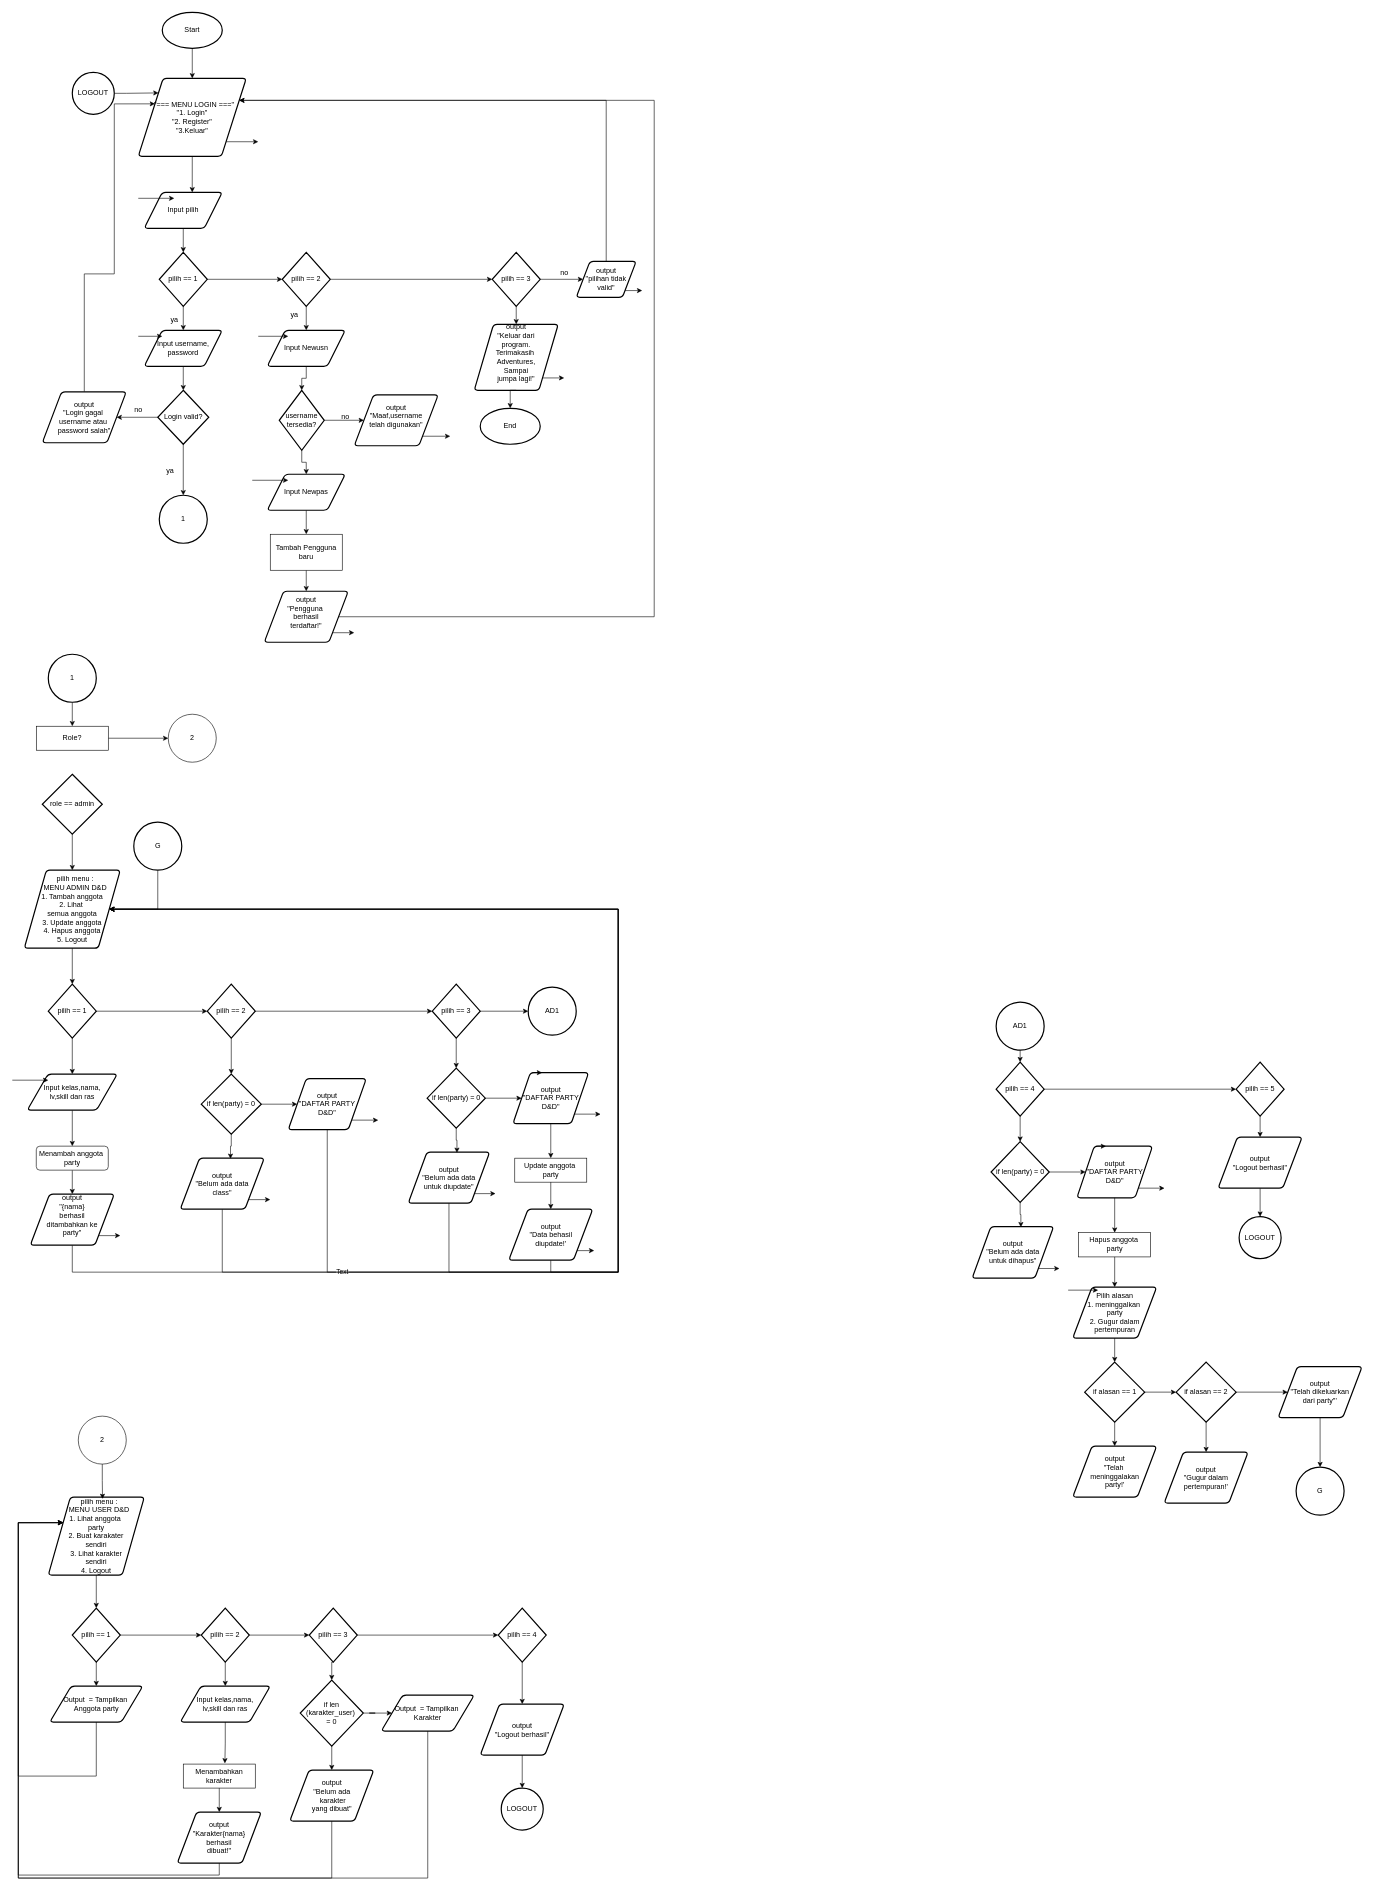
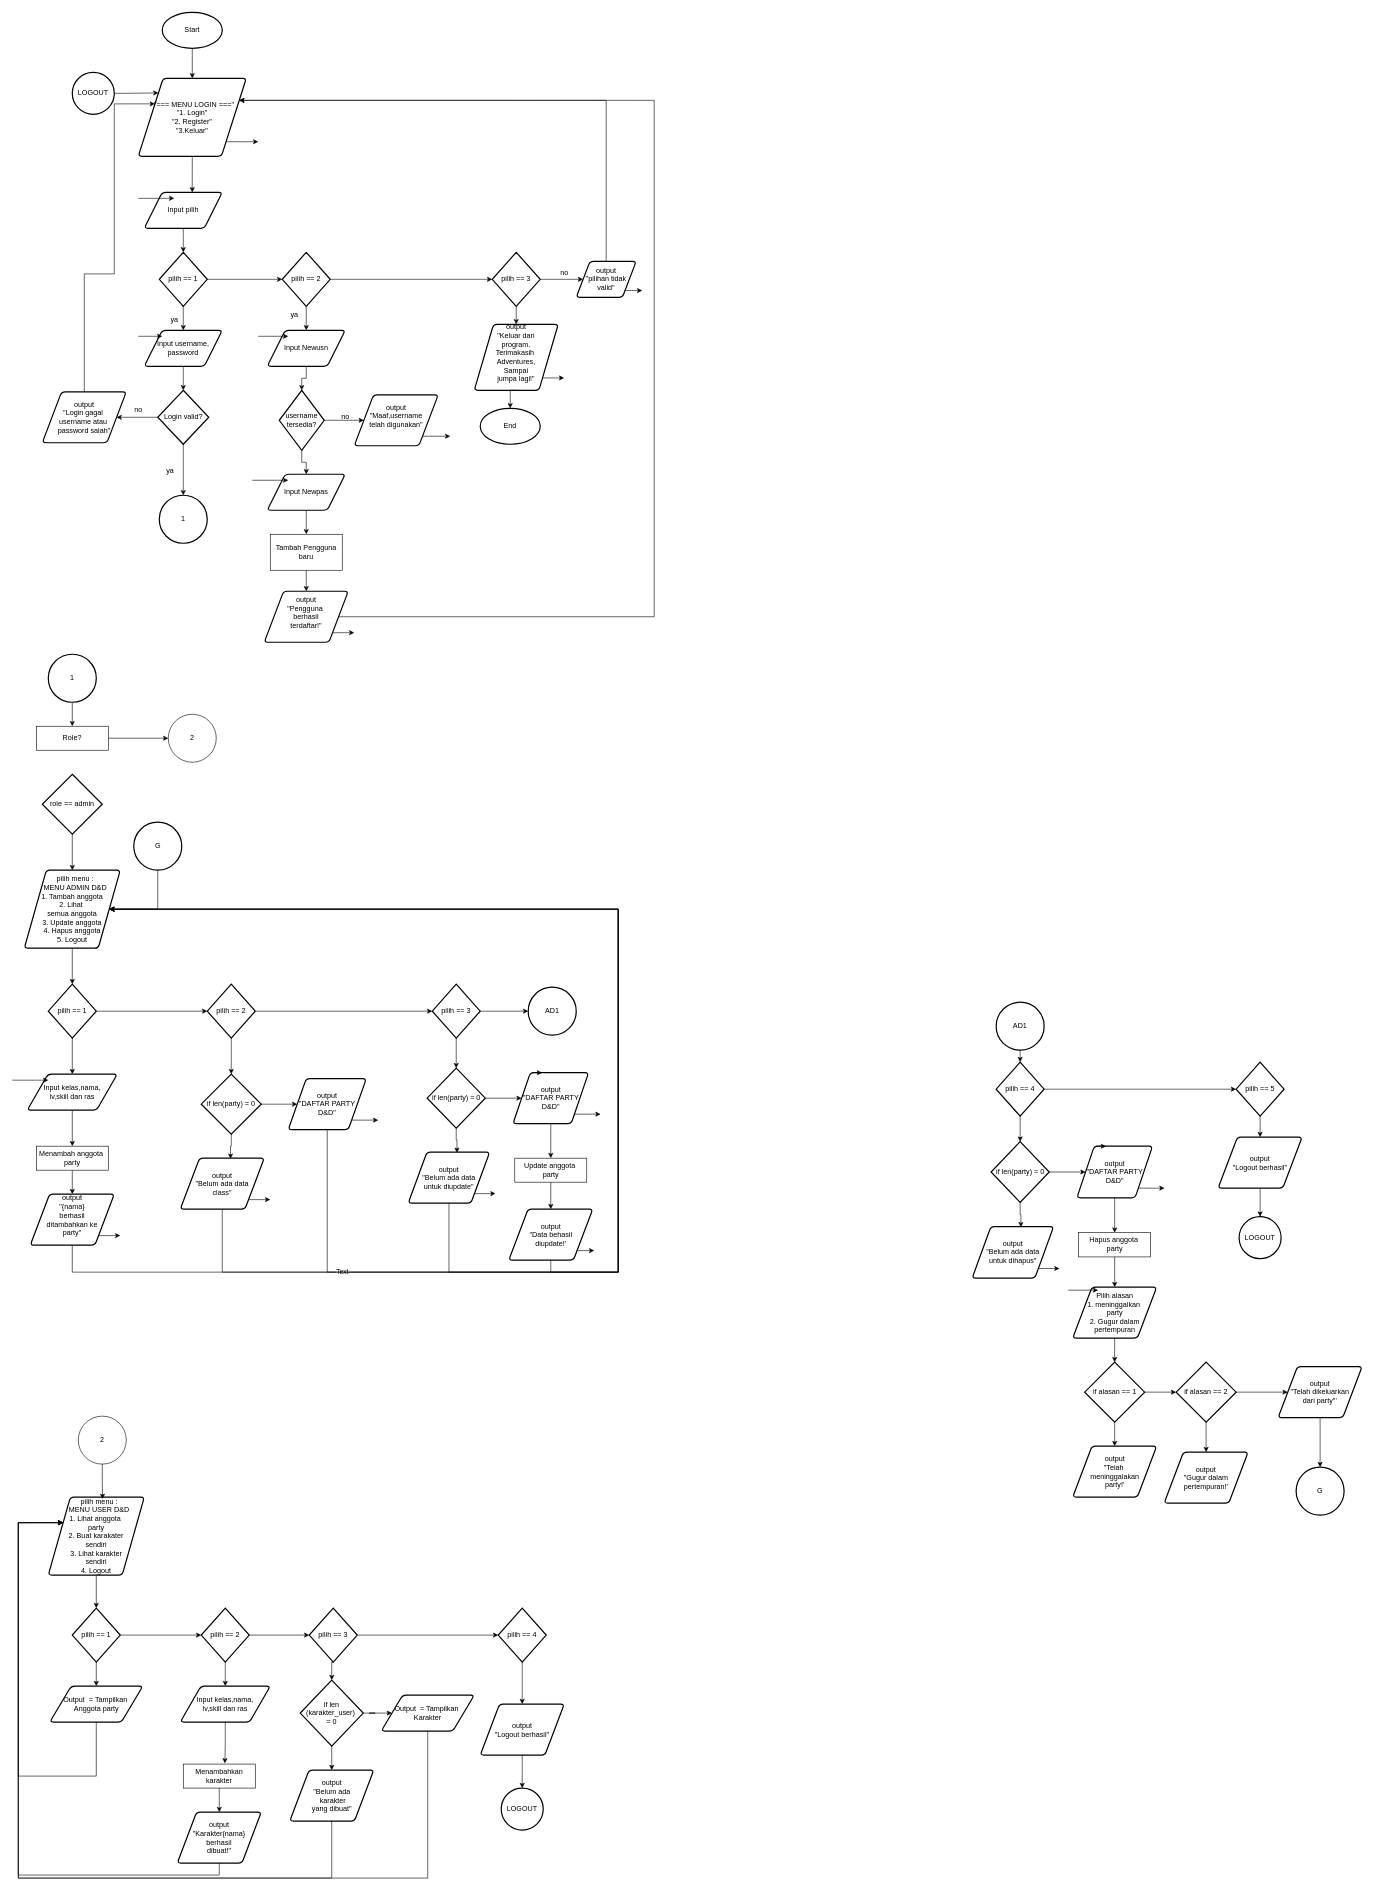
(72, 1158) -> (72, 1158)
